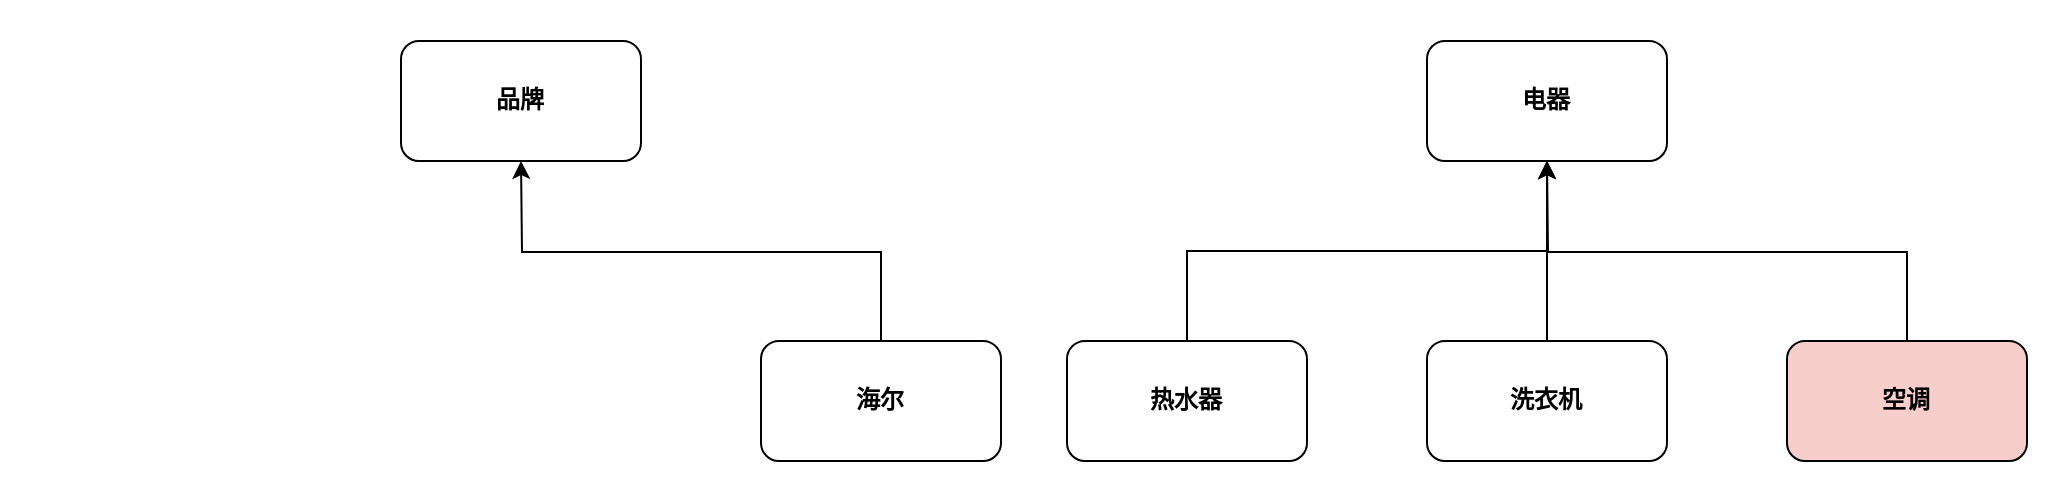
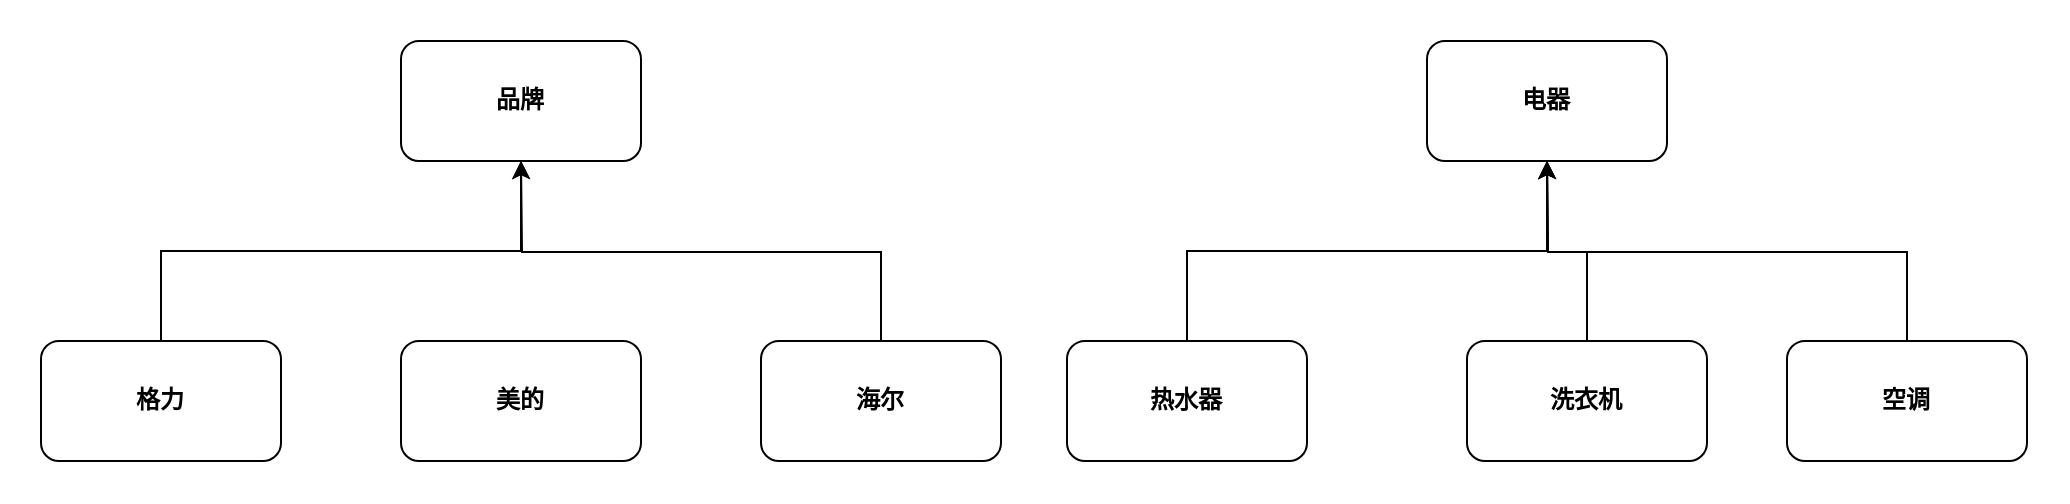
none -> (294, 251)
none -> (161, 401)
none -> (521, 401)
(1547, 401) -> (1587, 401)
(1907, 401) -> (1907, 401)
